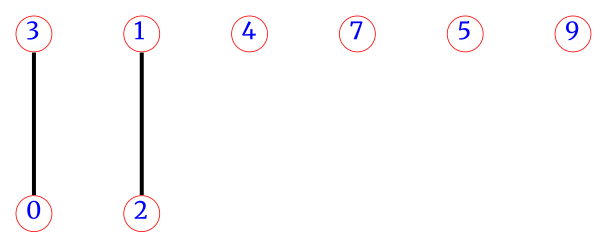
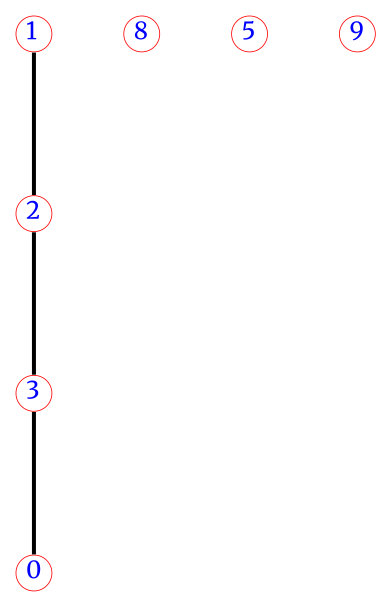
(250, 34) -> (142, 34)
(357, 34) -> none
none -> (34, 303)
